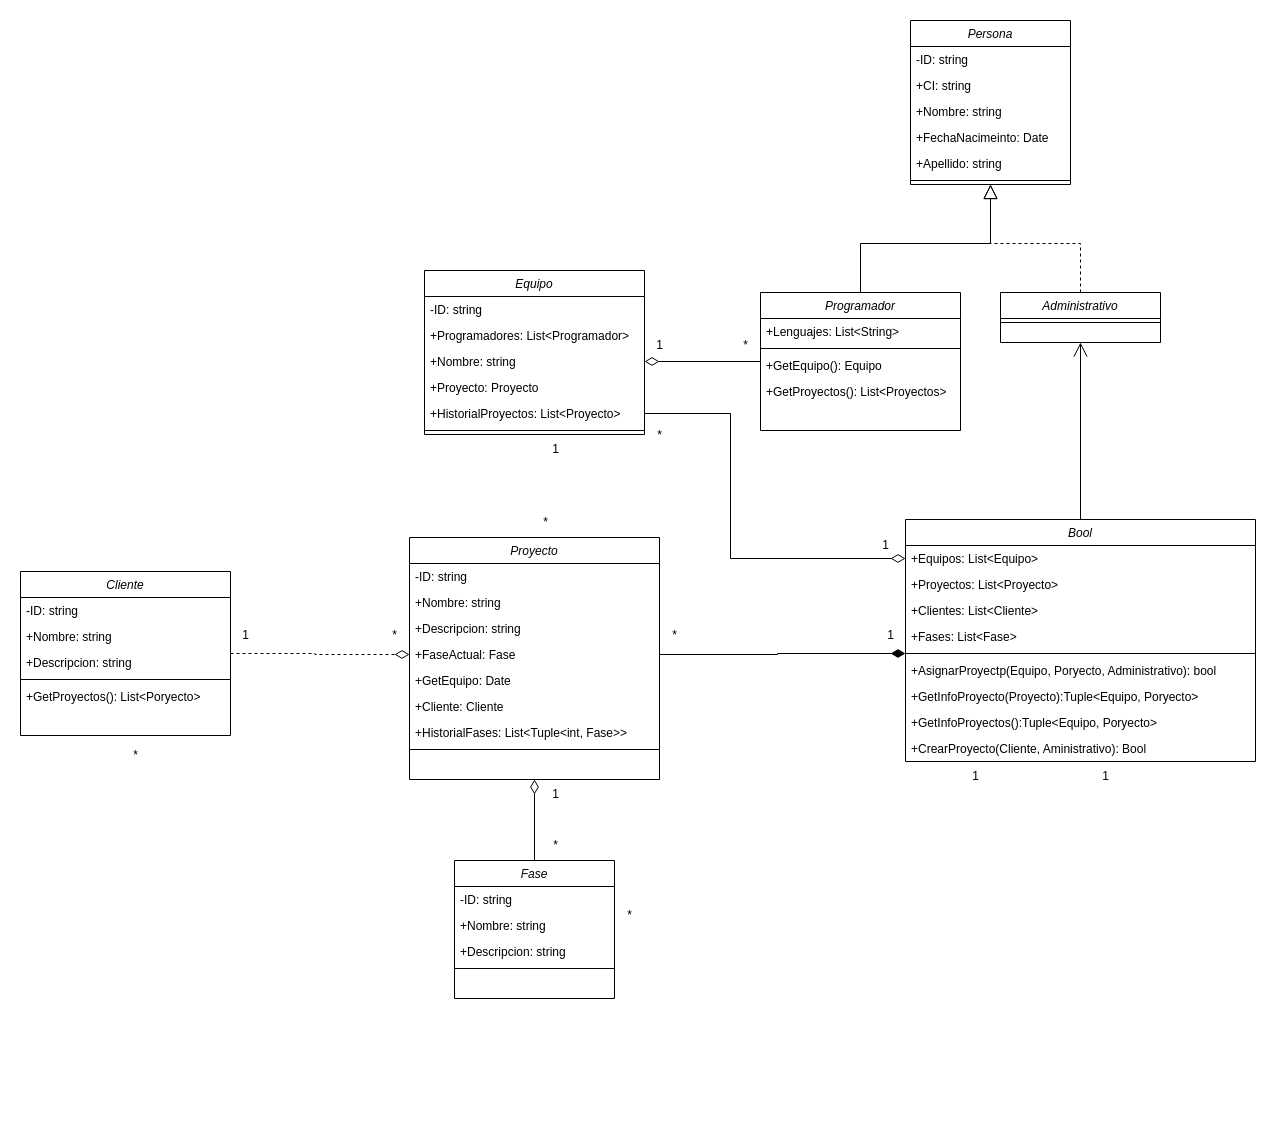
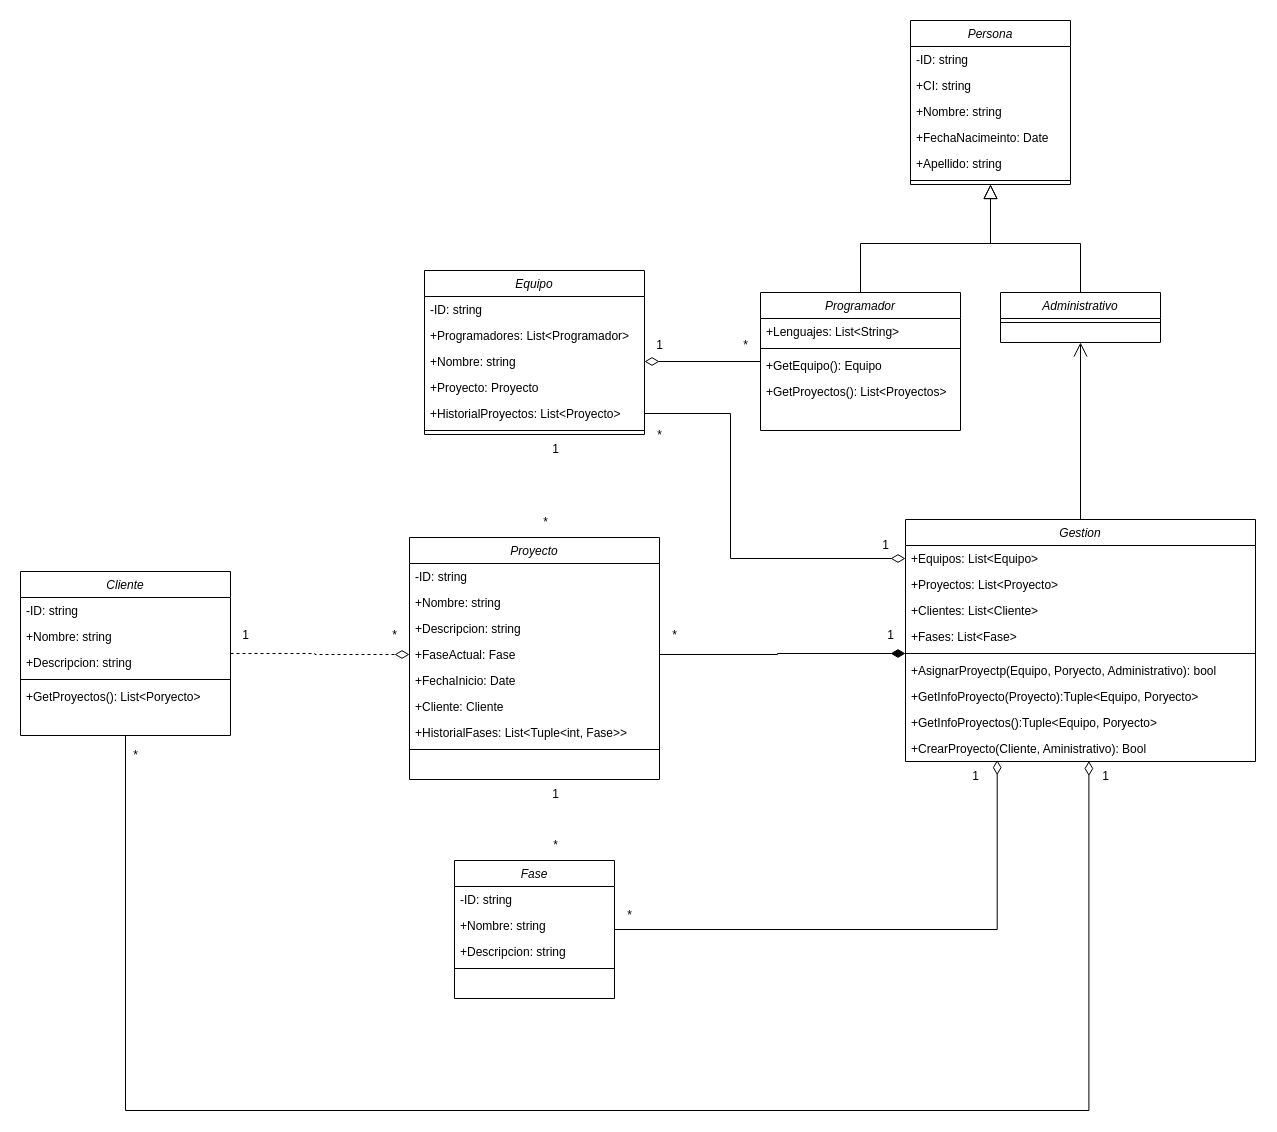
(1060, 244) -> (1060, 244)
(1080, 533) -> (1080, 533)
(464, 681) -> (469, 681)
(535, 827) -> none
none -> (884, 930)
none -> (588, 1111)
